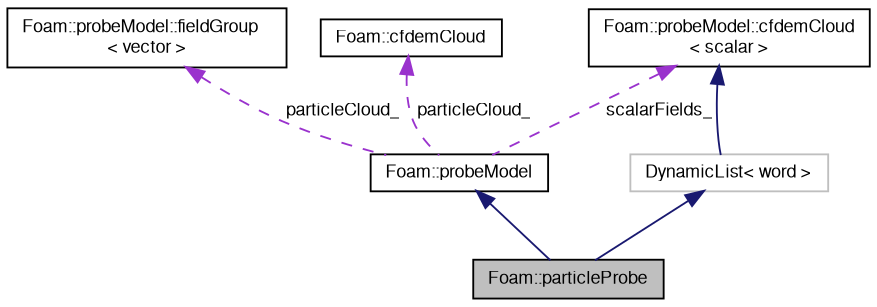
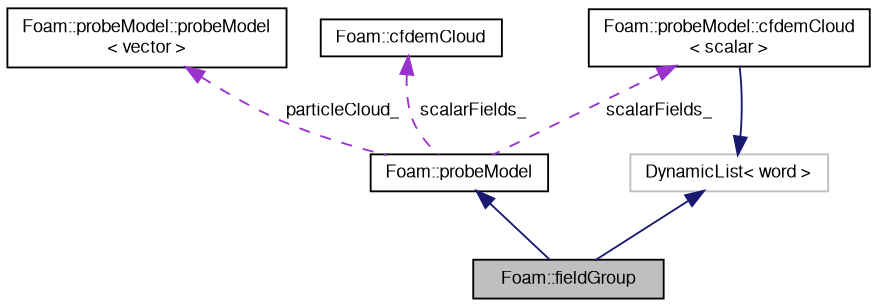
(147, 38) -> (147, 38)
(472, 111) -> (472, 111)
(717, 120) -> (742, 101)
(568, 279) -> (568, 279)
